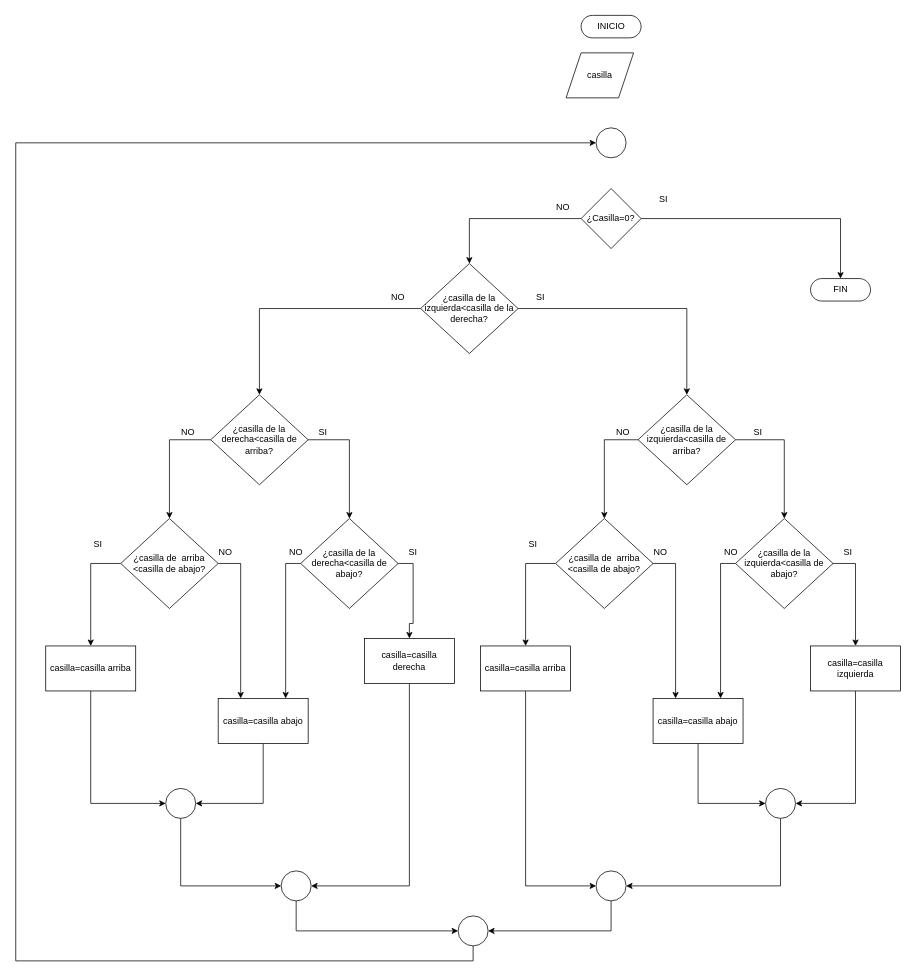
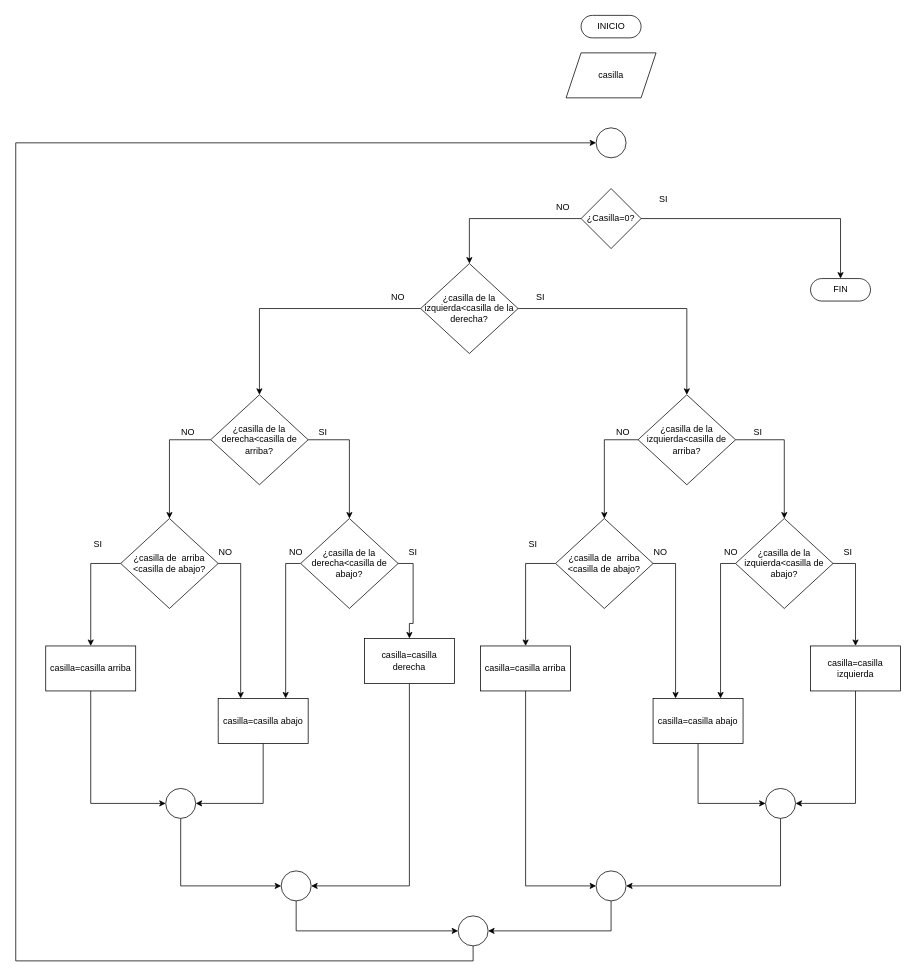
(600, 75) -> (611, 75)
